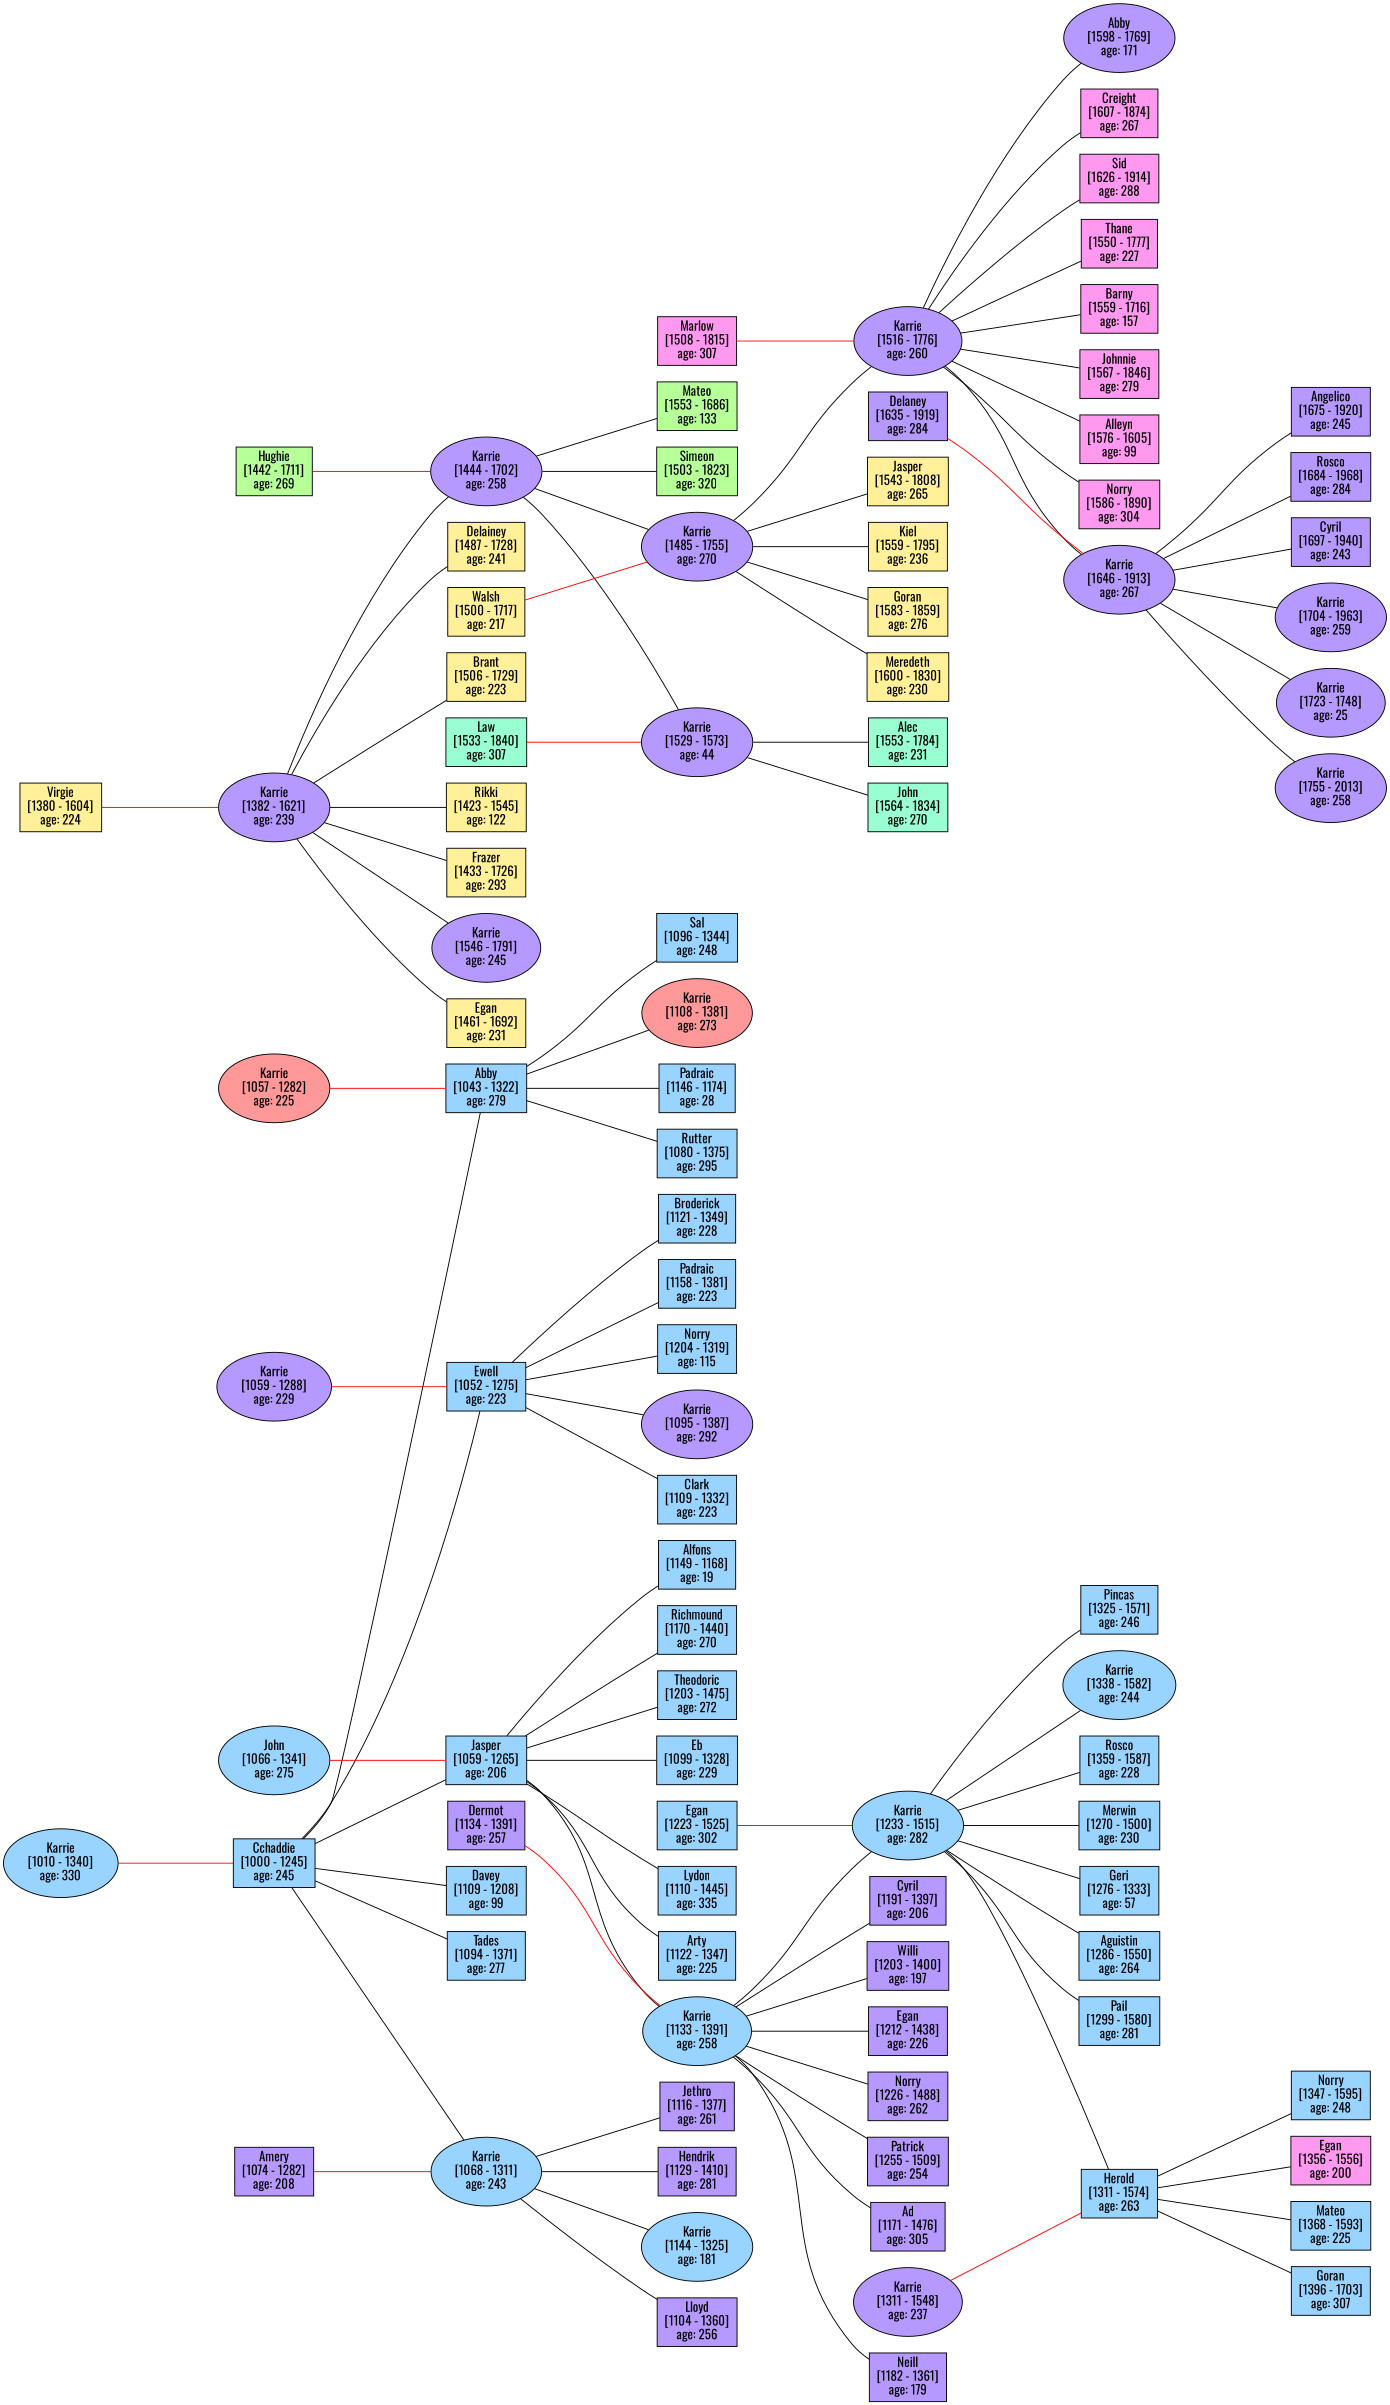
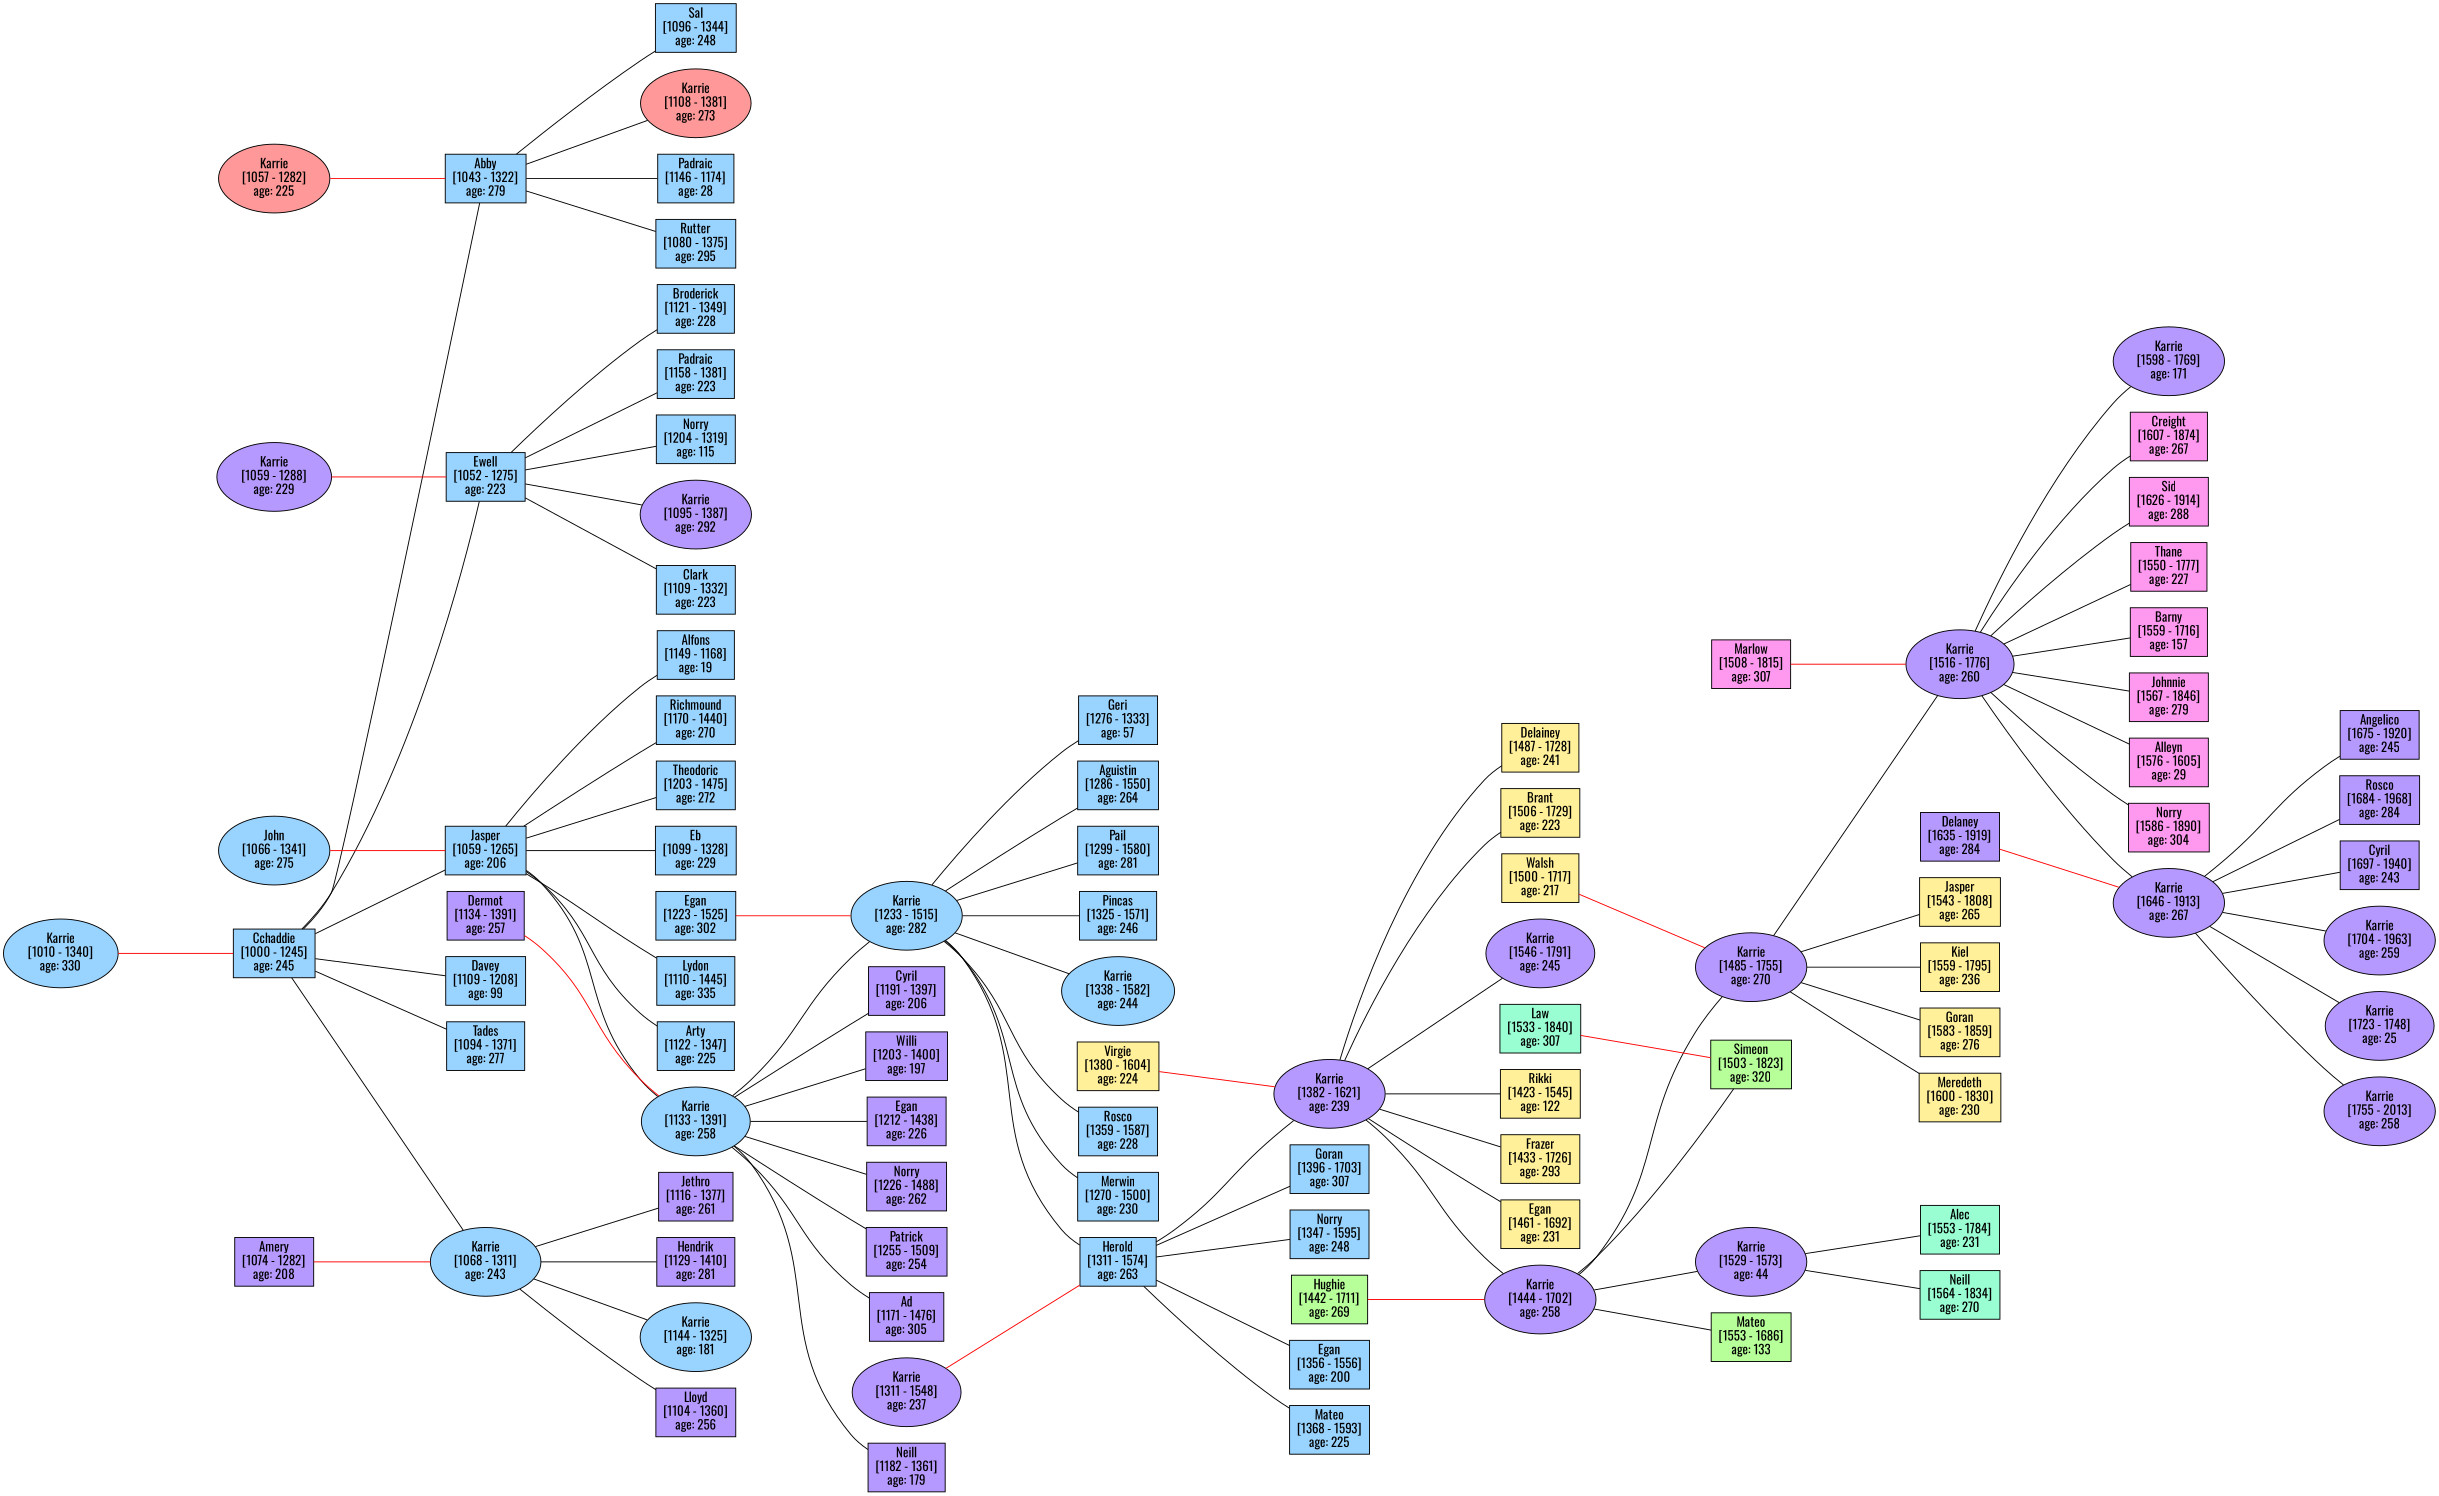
(1119, 38) -> (2169, 361)
(1119, 439) -> (2169, 762)
(584, 742) -> (1646, 1047)
(908, 807) -> (1960, 1295)
none -> (1227, 1183)
(1331, 2161) -> (1330, 1365)
